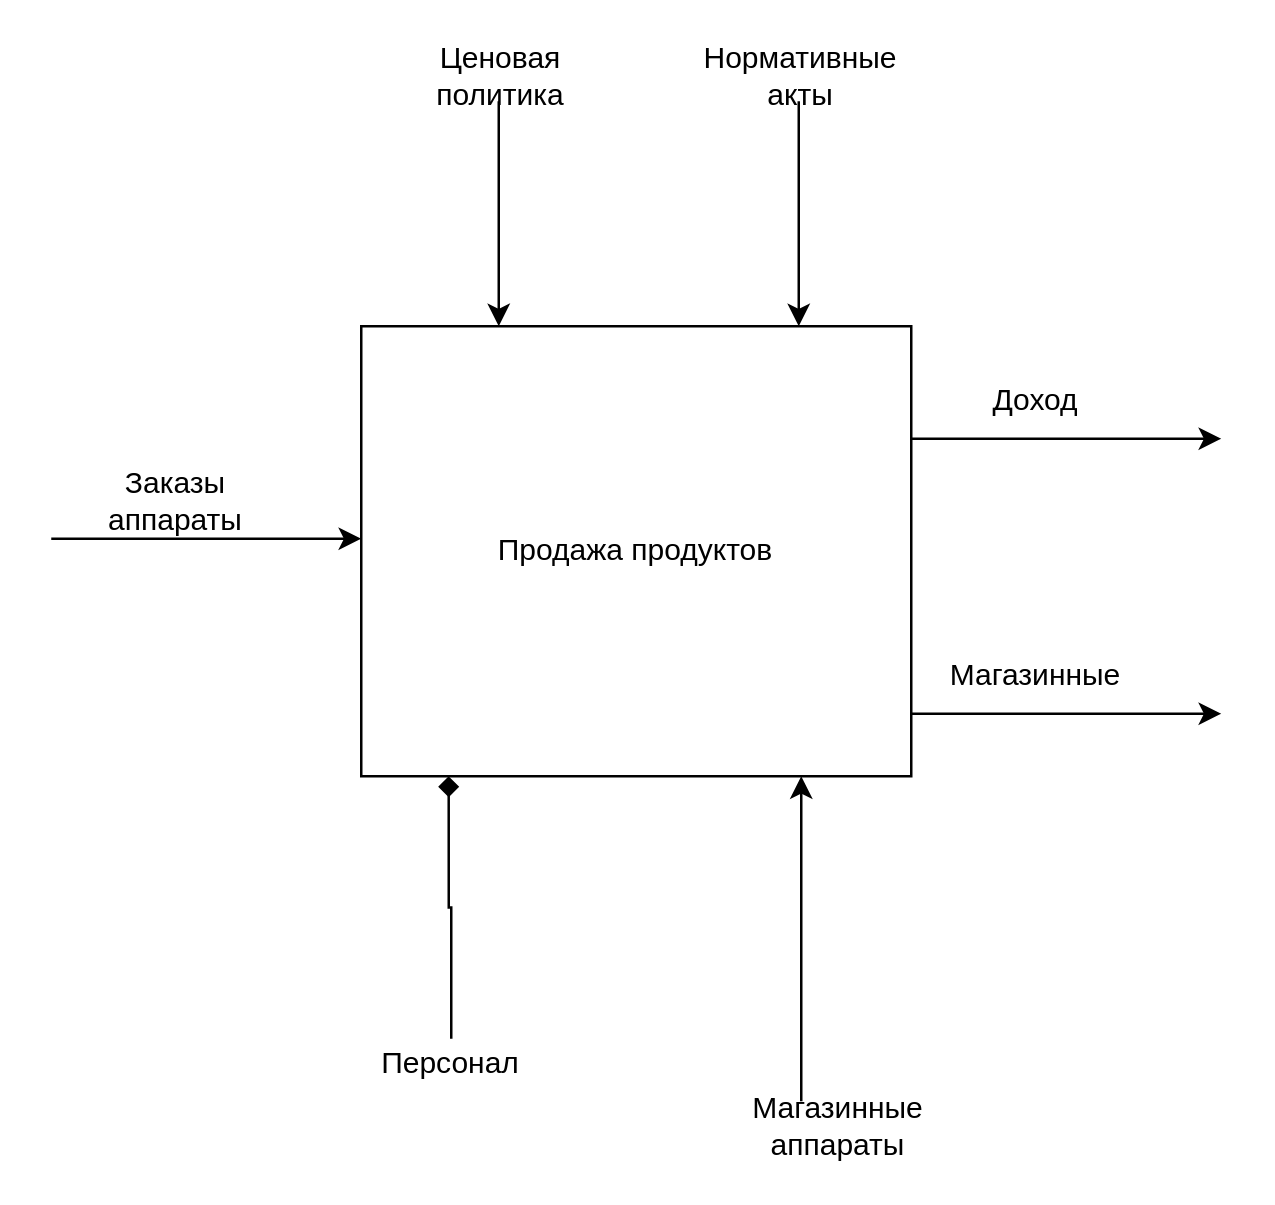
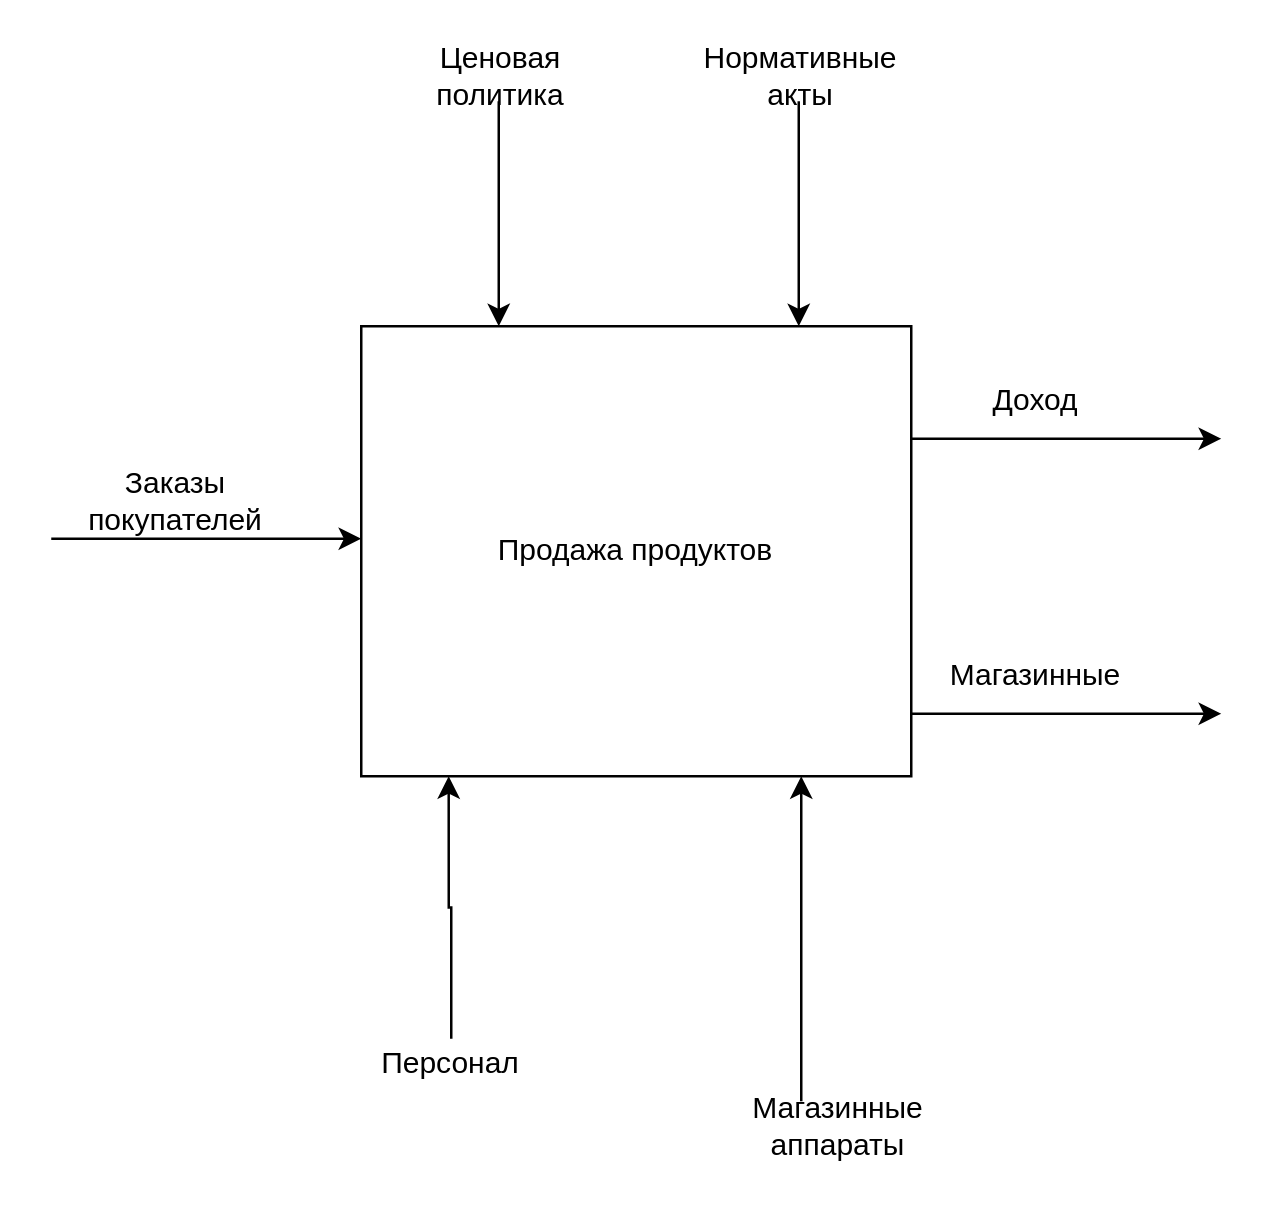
(176, 501) -> (176, 501)
(449, 797) -> (449, 795)
